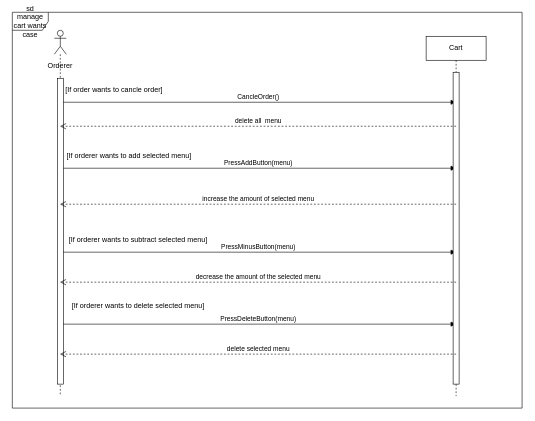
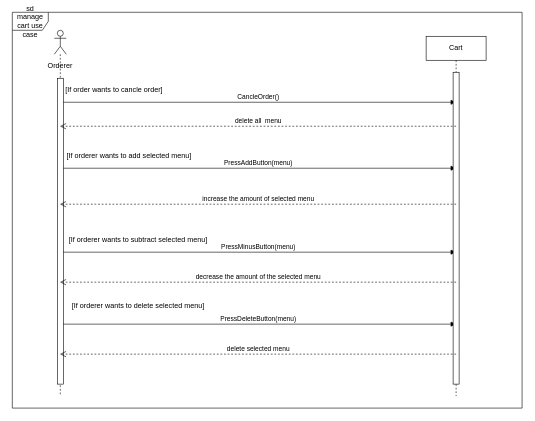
(30, 21) -> (30, 21)
